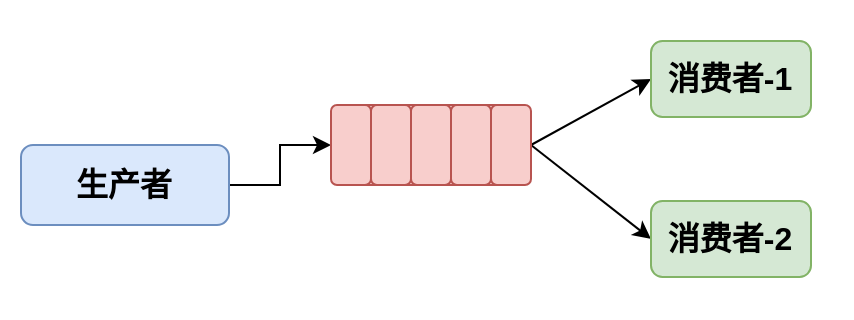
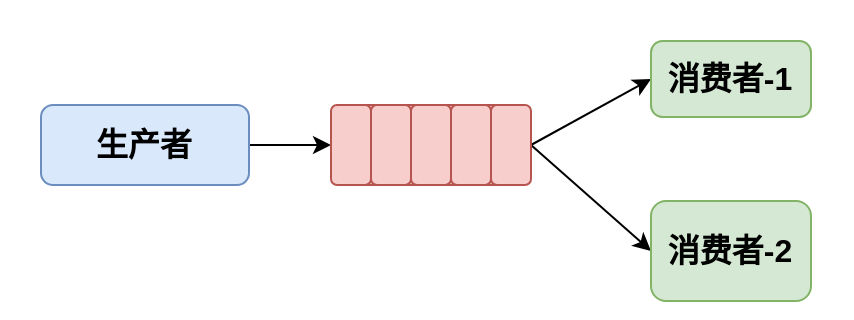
(125, 185) -> (145, 145)
(731, 239) -> (731, 251)
